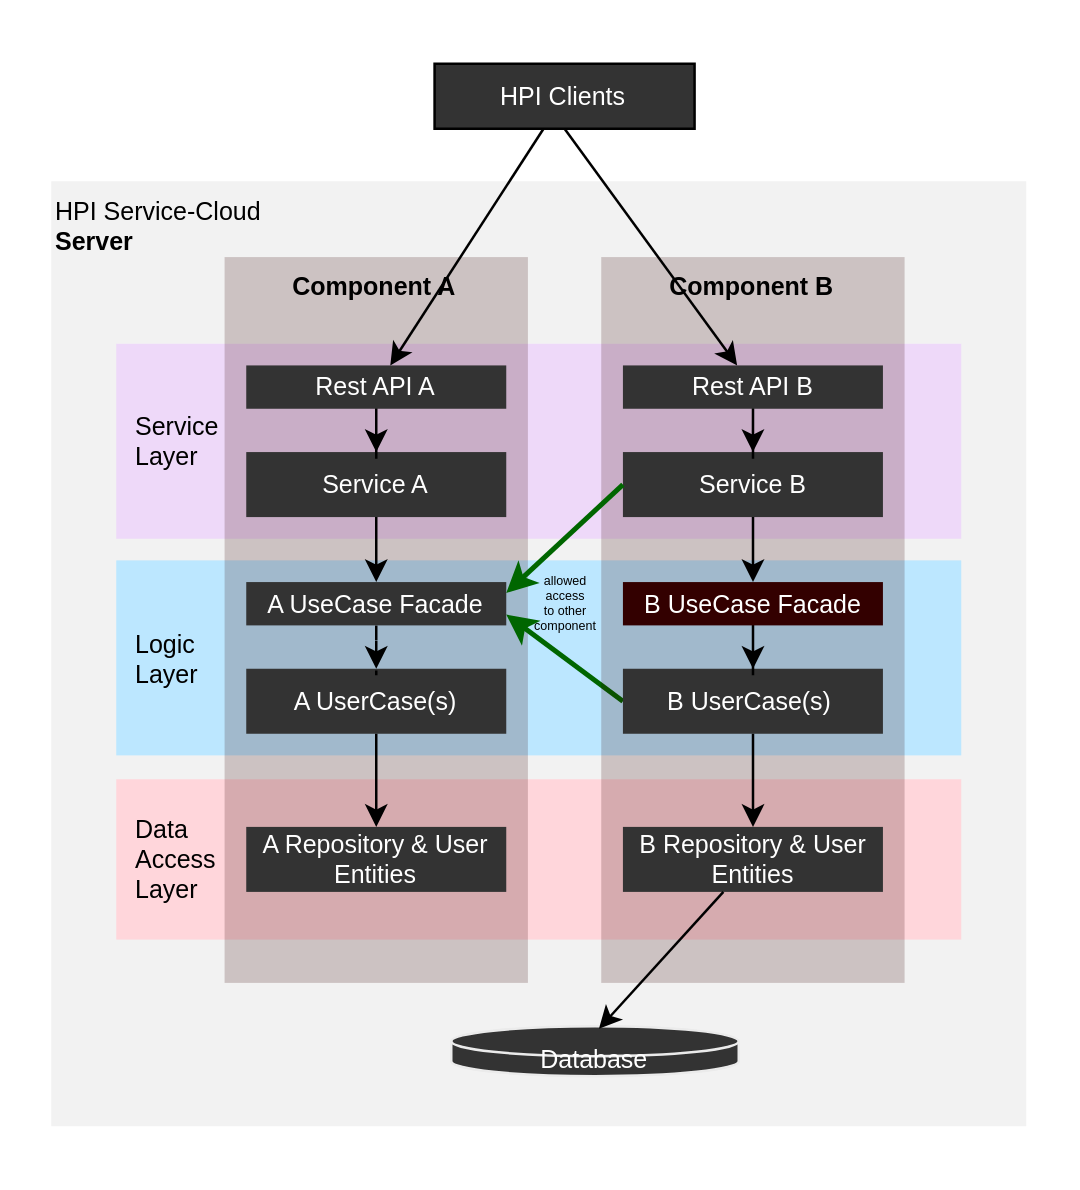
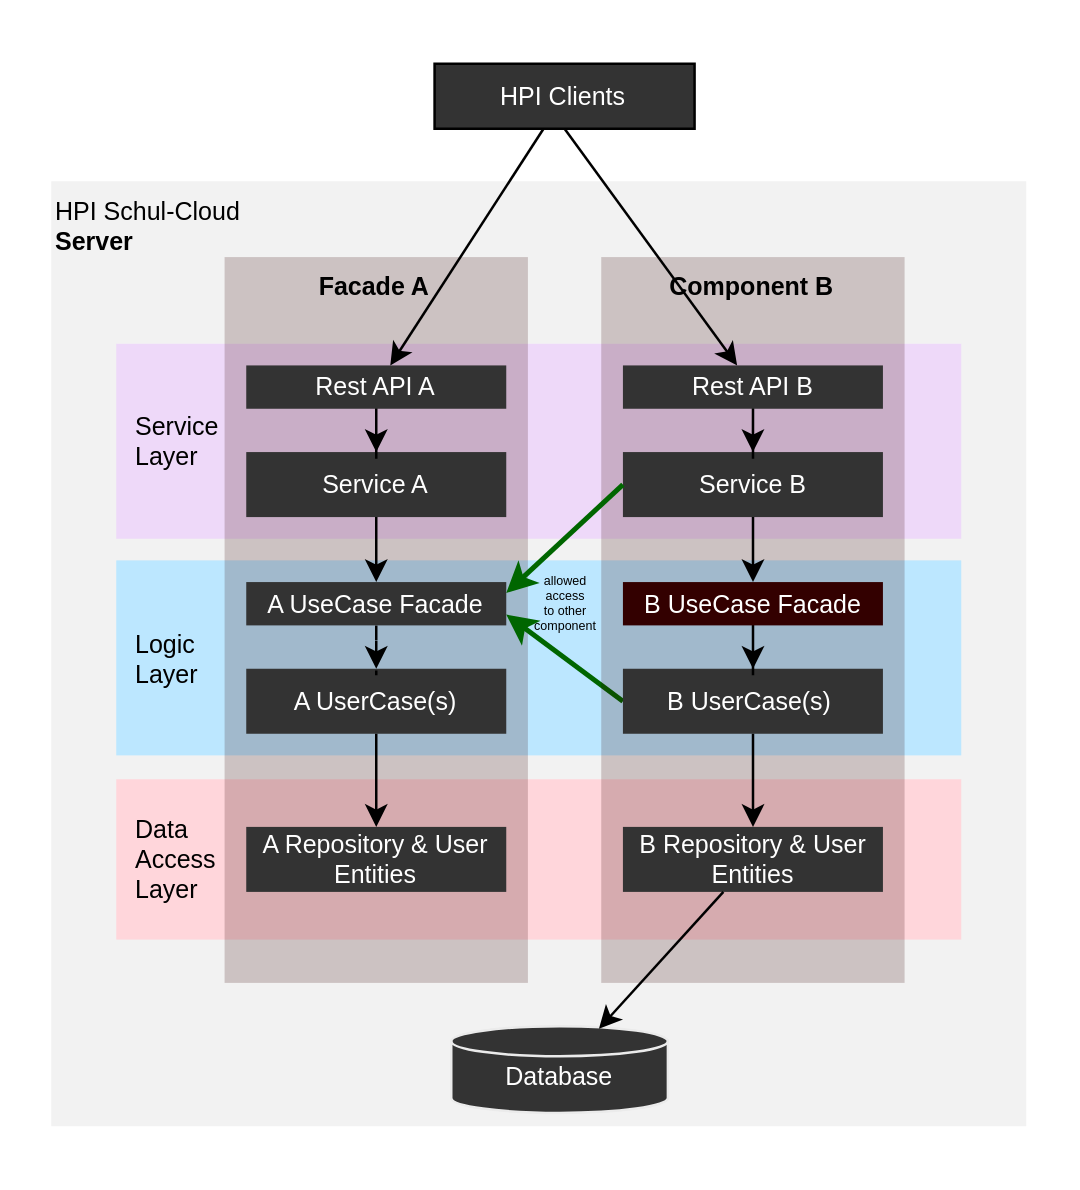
(166, 229) -> (152, 229)
(375, 289) -> (375, 289)
(595, 1051) -> (560, 1070)
